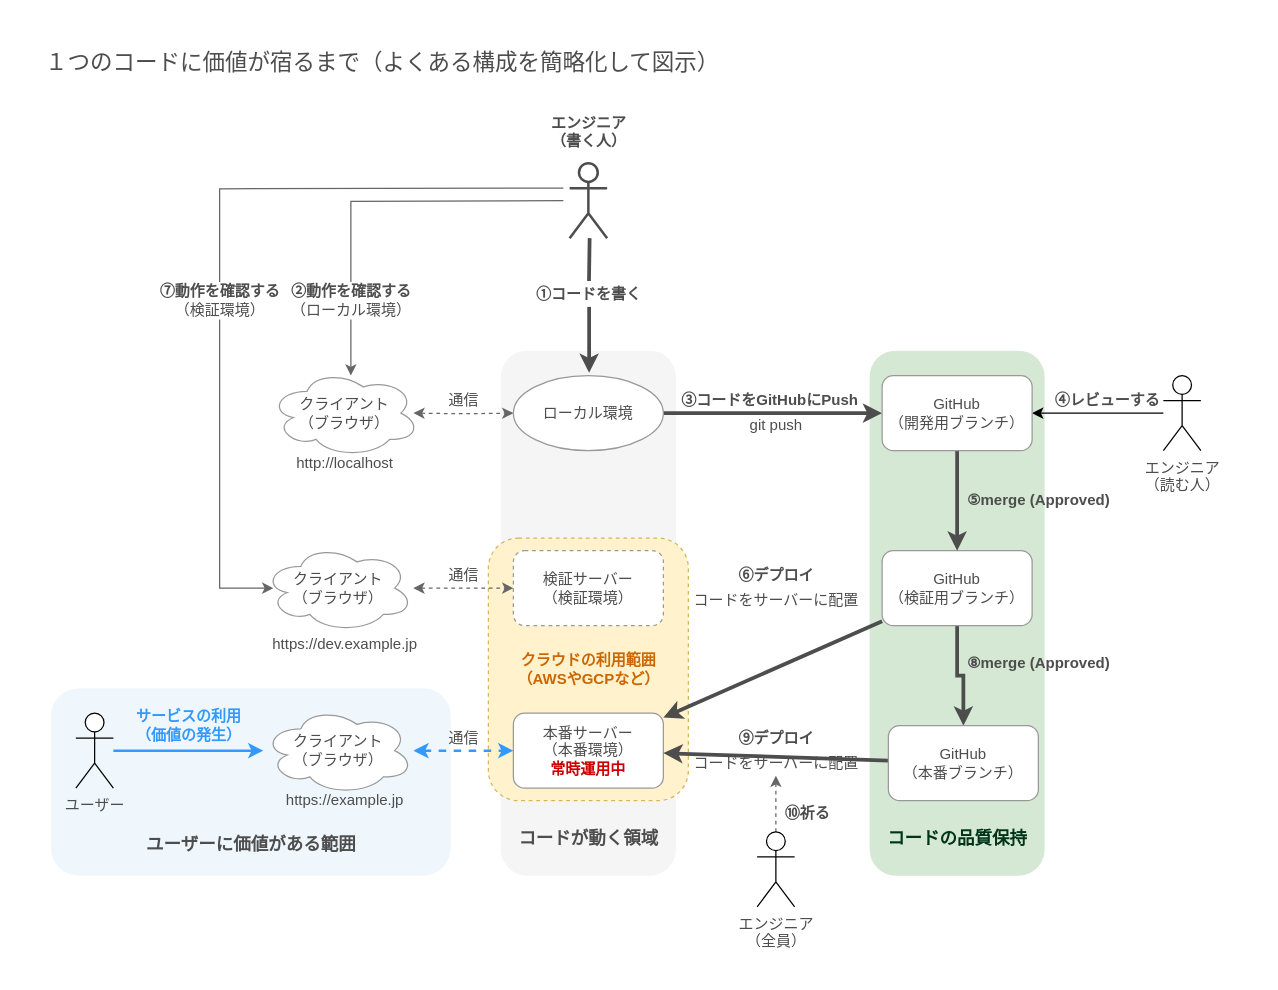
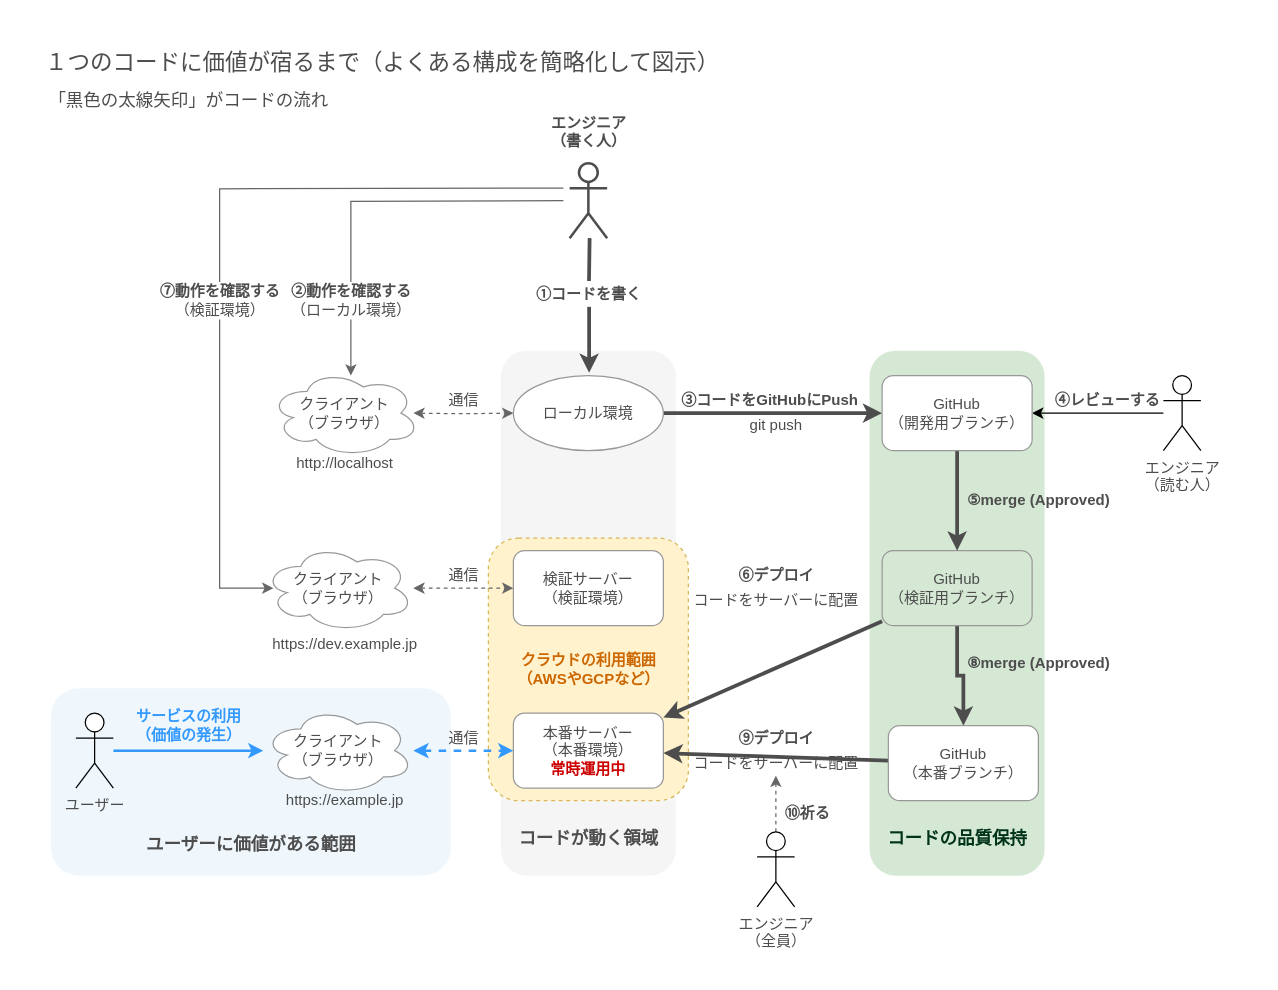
none -> (188, 101)
(588, 588) -> (588, 588)
(957, 588) -> (957, 588)
